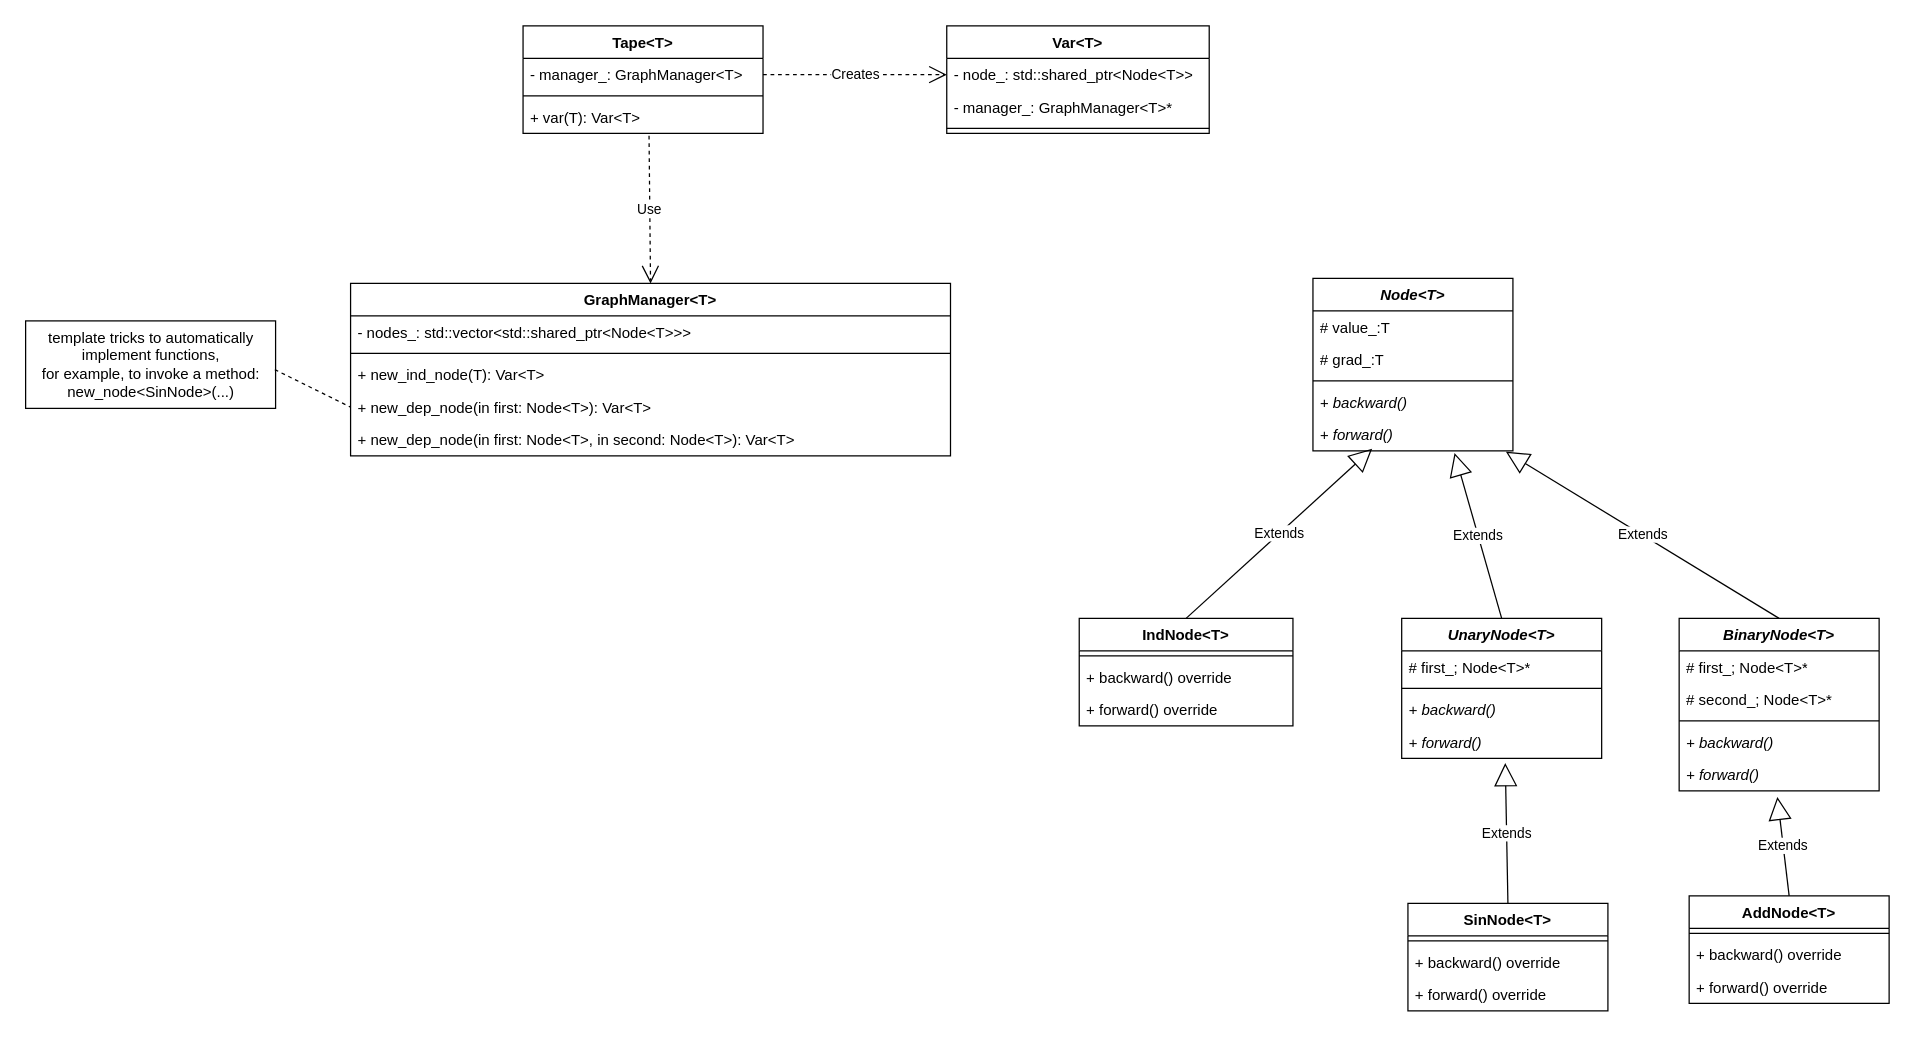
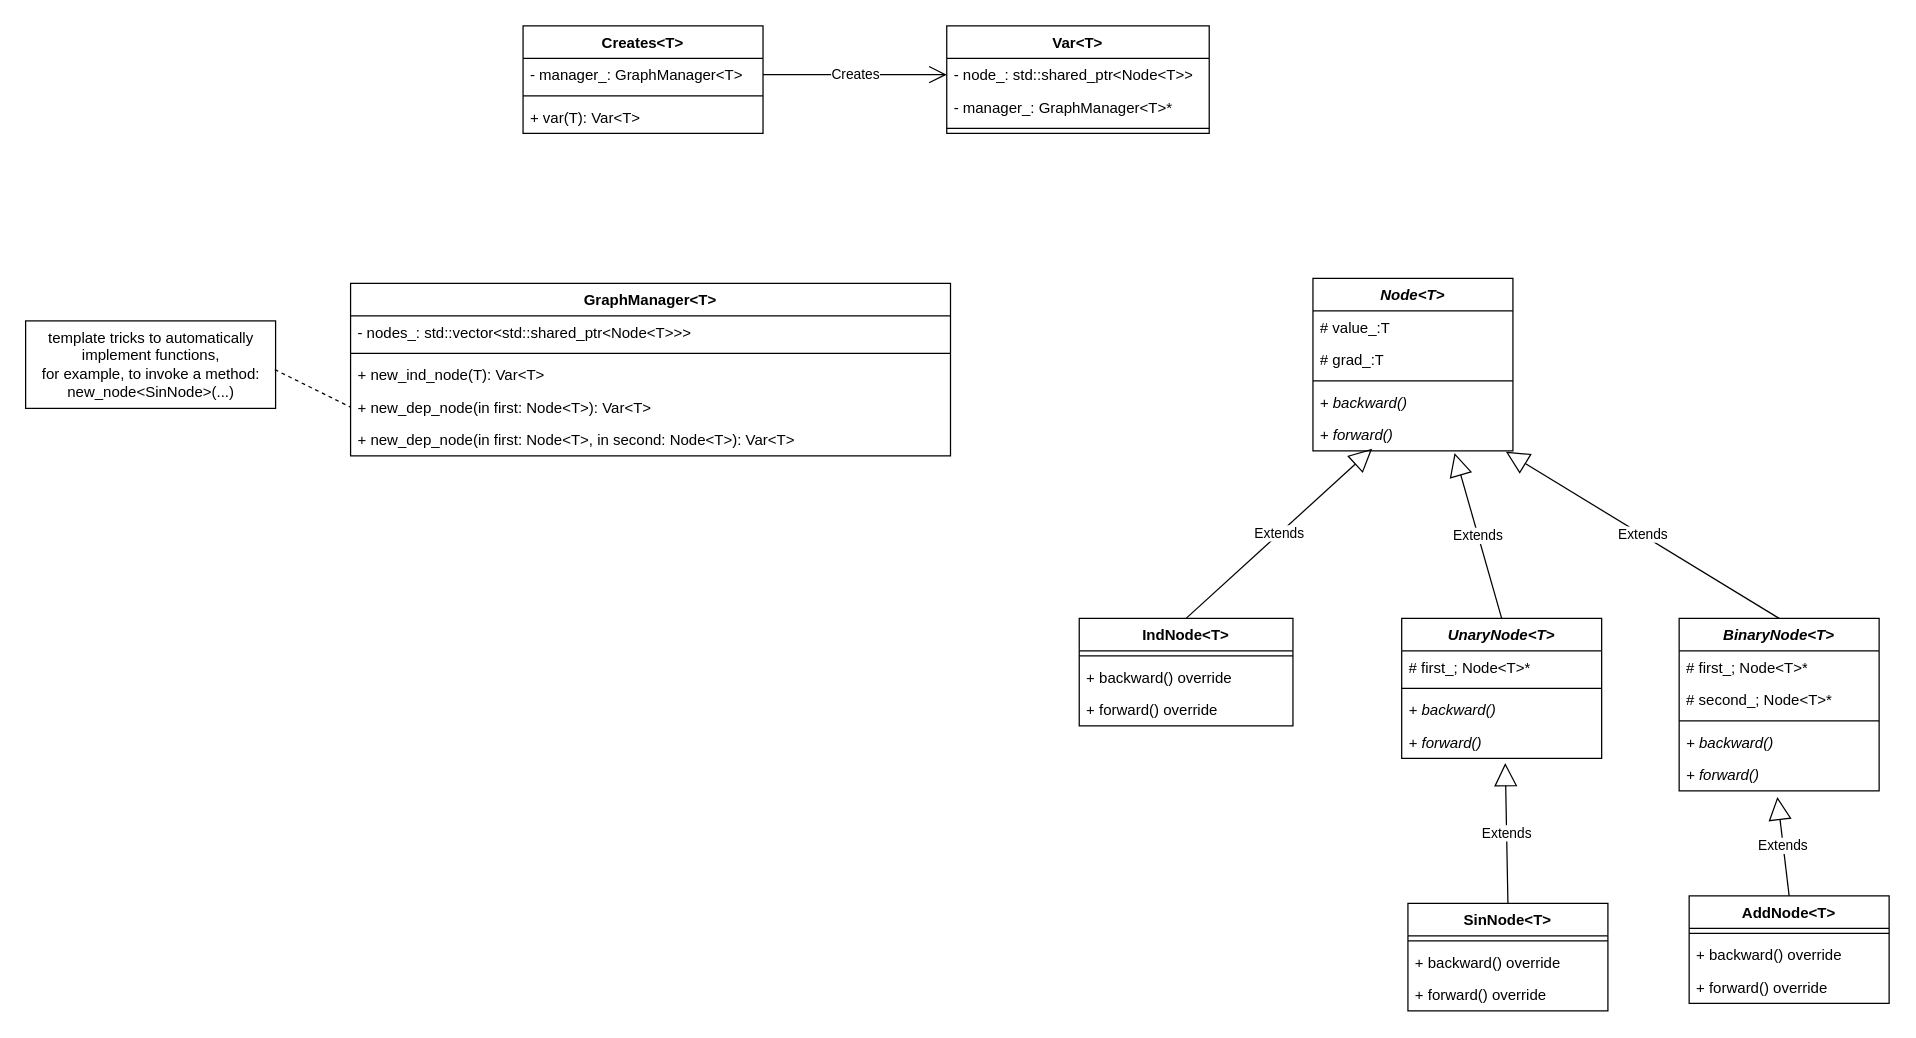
(643, 43) -> (643, 43)
(798, 74) -> (798, 74)
(650, 208) -> none
